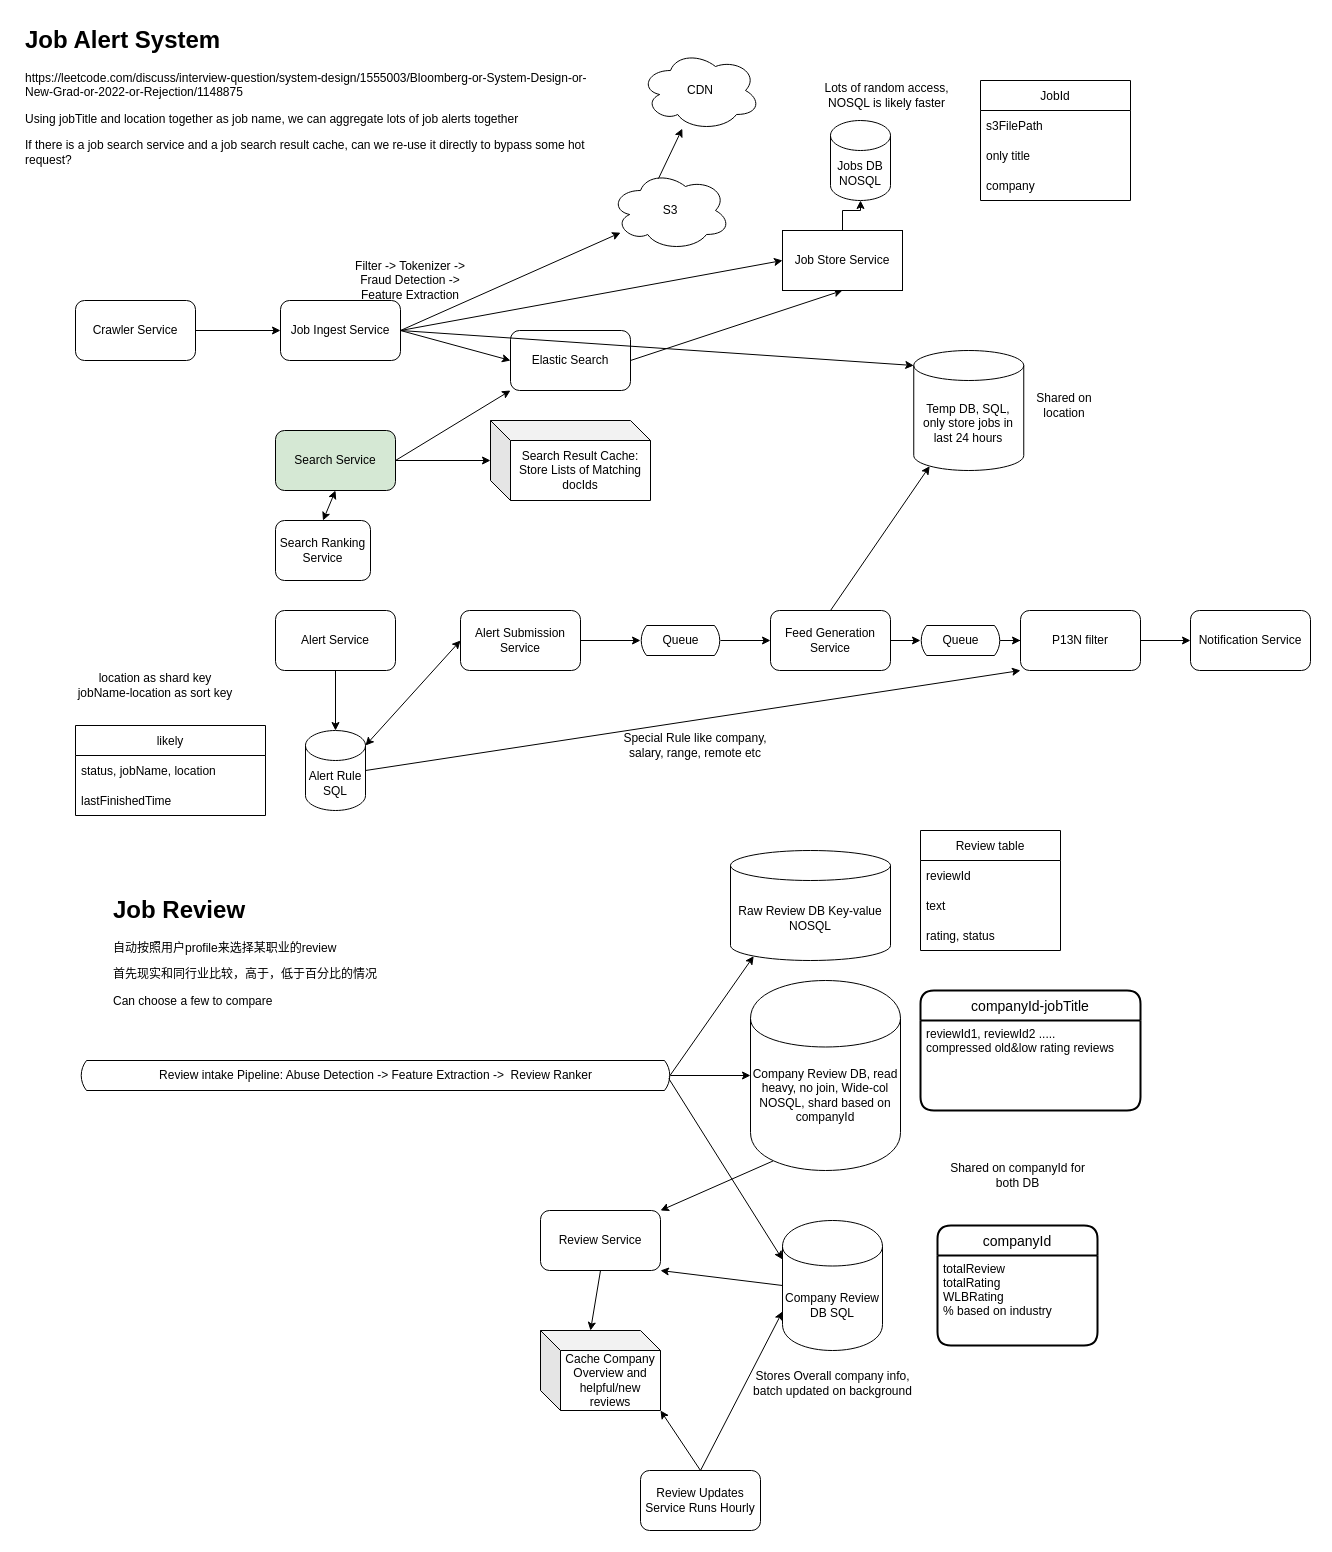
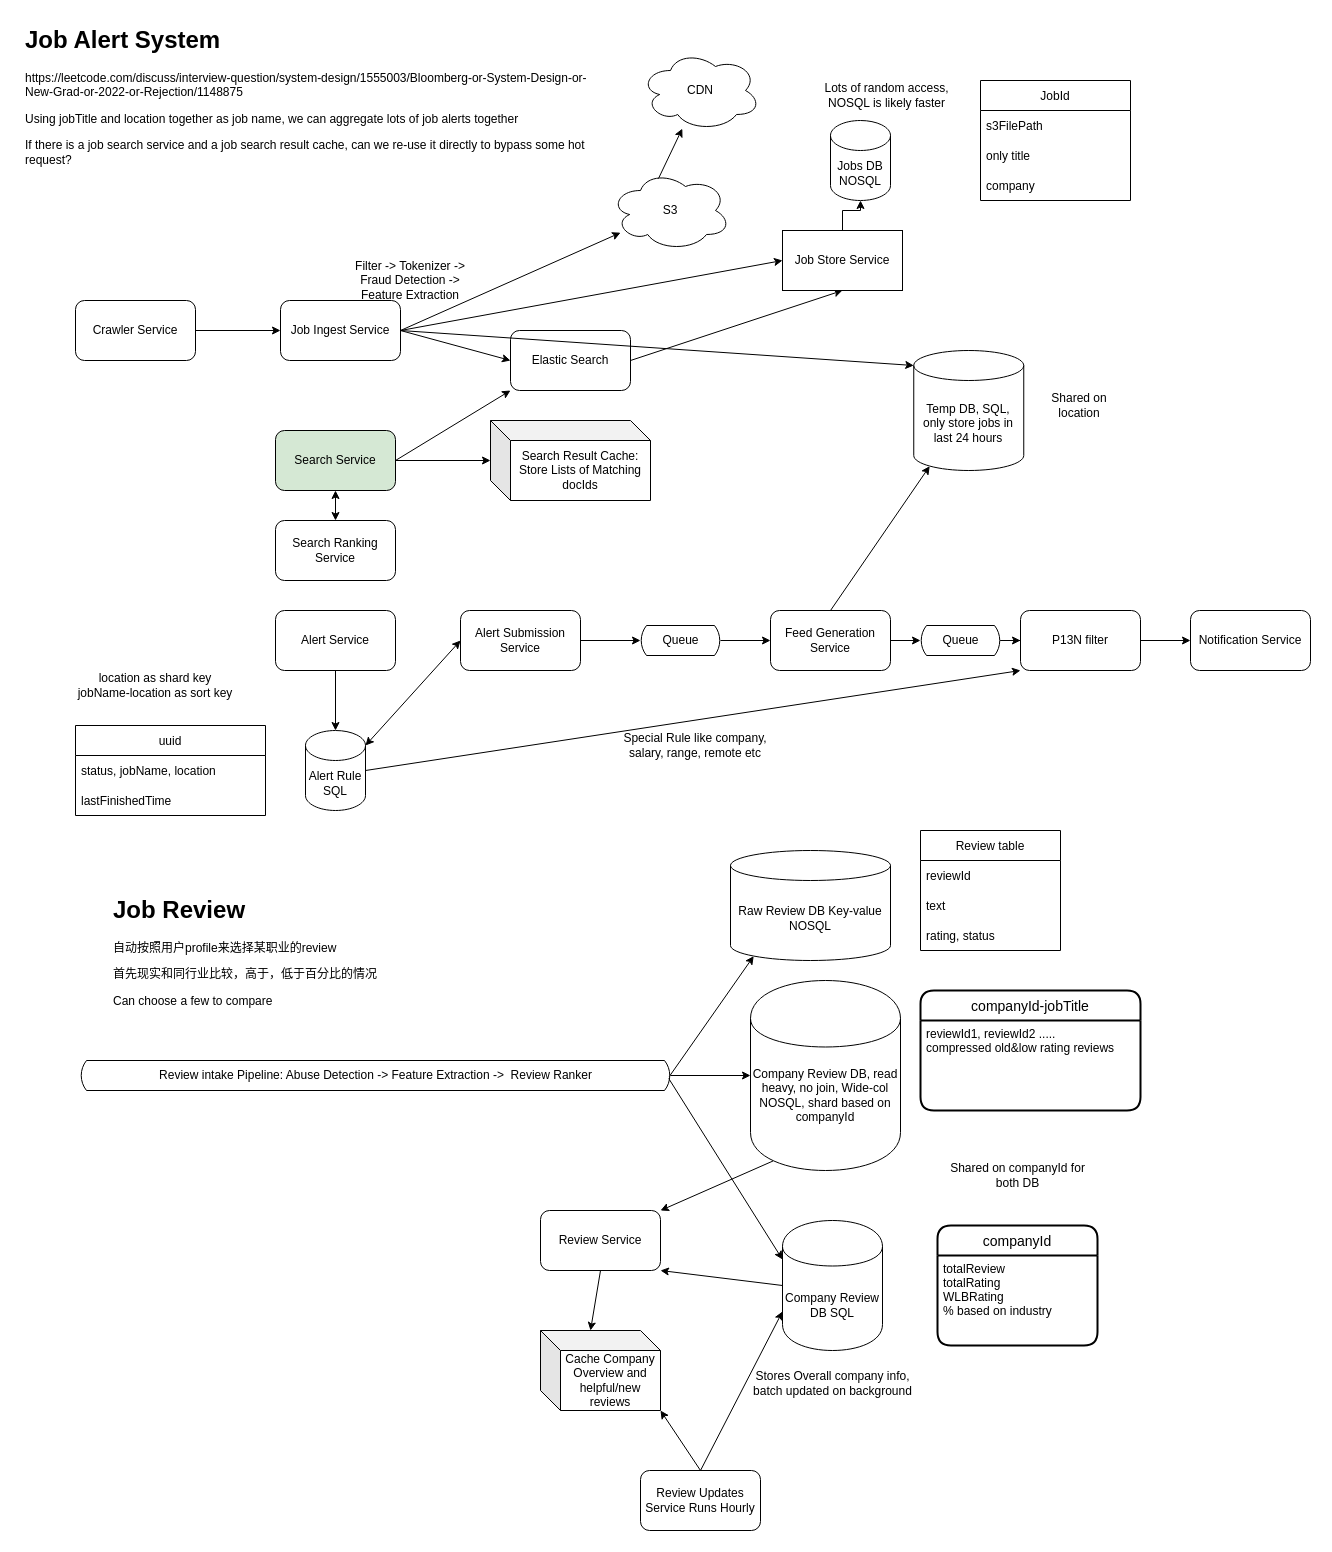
(1064, 406) -> (1079, 406)
(323, 551) -> (336, 551)
(170, 741) -> (170, 741)
